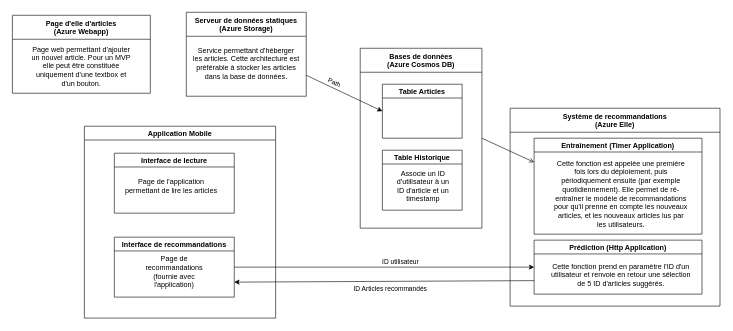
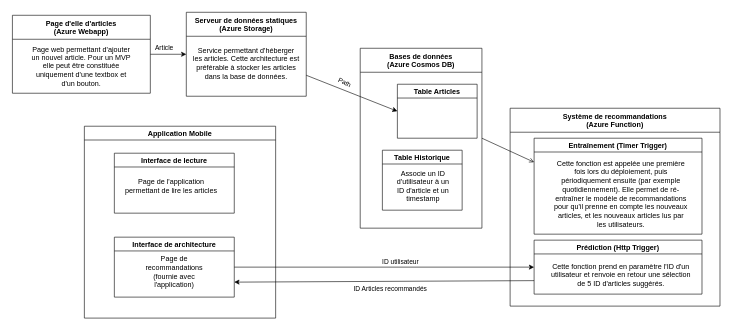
none -> (180, 54)
(422, 111) -> (437, 111)
(615, 116) -> (615, 116)
(618, 146) -> (618, 146)
(174, 245) -> (174, 245)
(618, 248) -> (618, 248)
